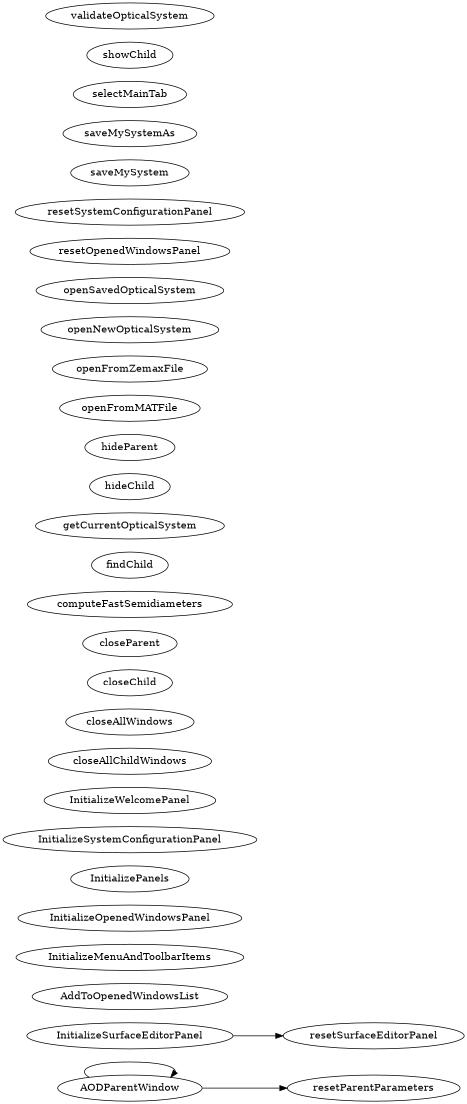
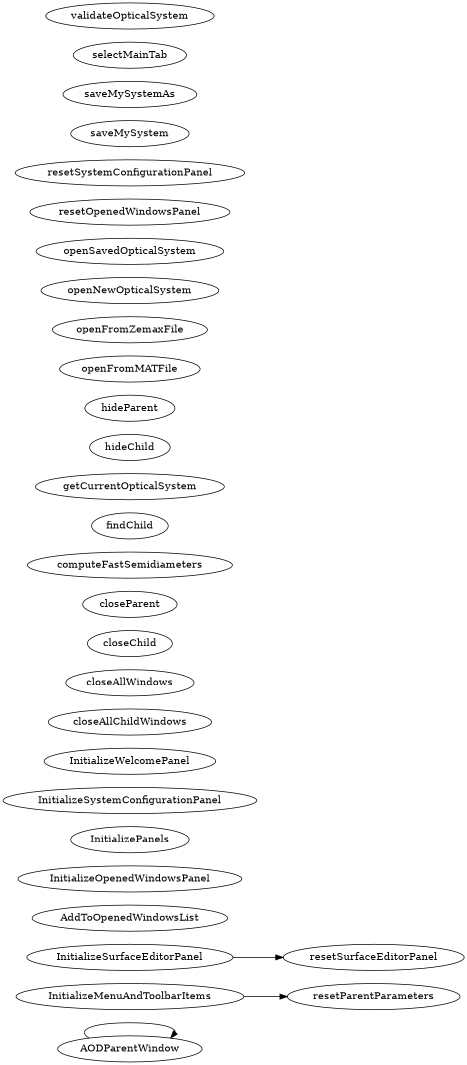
(130, 55) -> none
(241, 1088) -> (262, 997)
